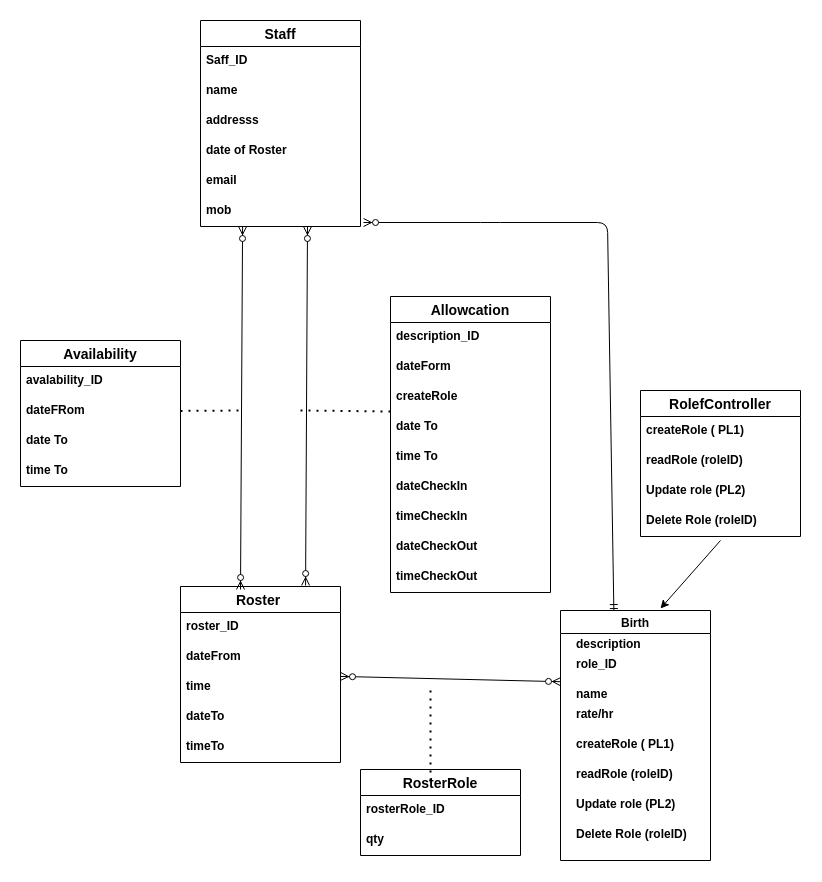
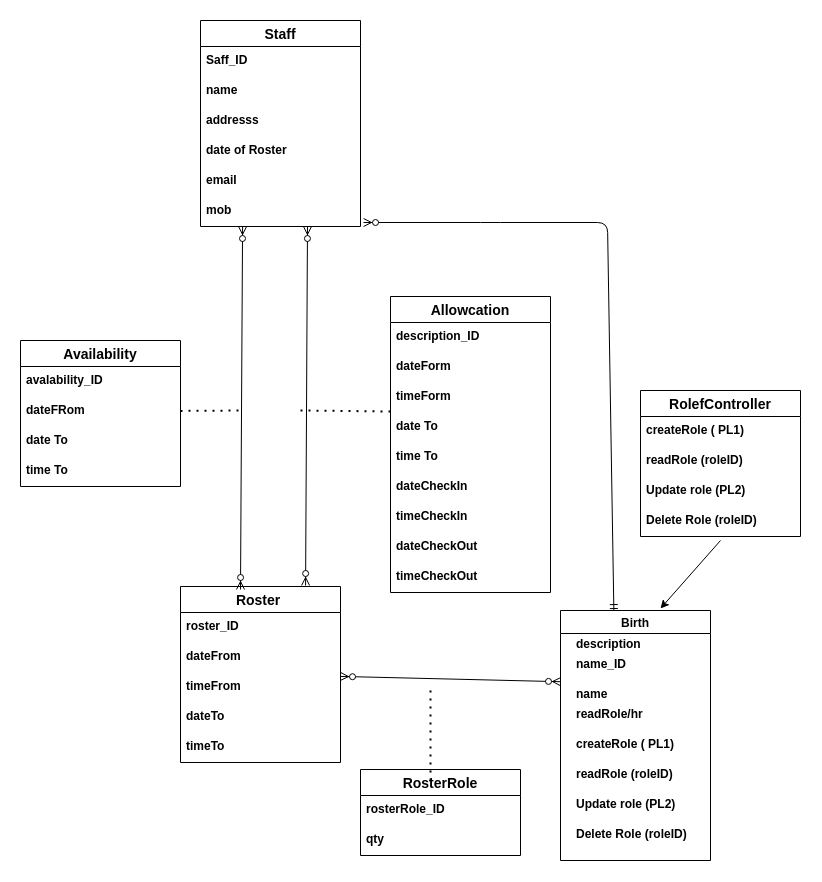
(428, 396) -> (421, 396)
(598, 664) -> (600, 664)
(198, 686) -> (211, 686)
(600, 714) -> (611, 714)
